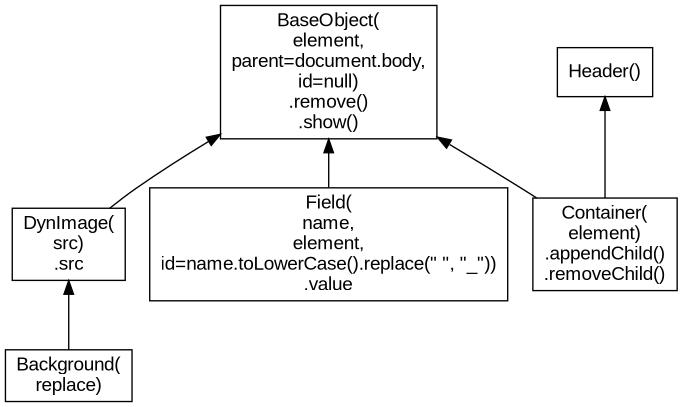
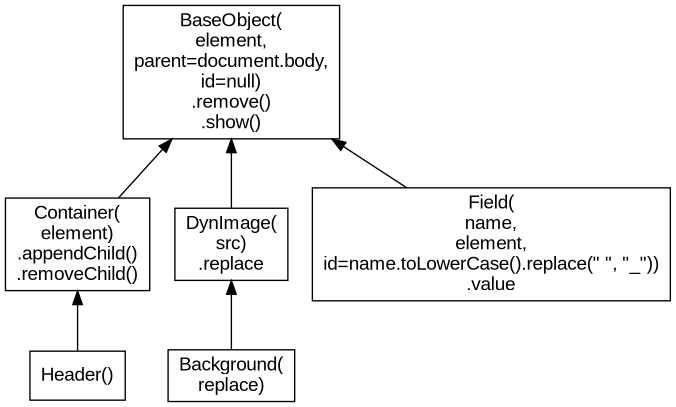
(605, 154) -> (78, 328)
(69, 244) -> (231, 244)
